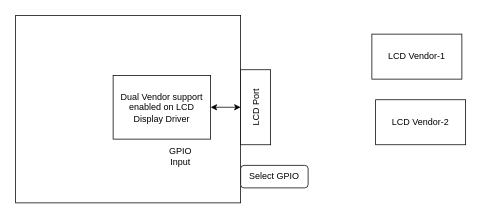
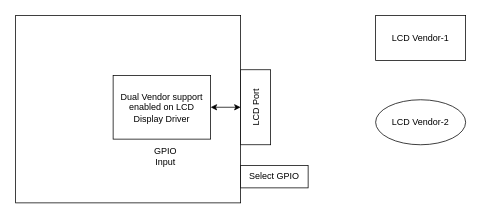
(417, 57) -> (420, 38)
(420, 122) -> (420, 122)
(180, 156) -> (165, 156)
(274, 177) -> (274, 177)
